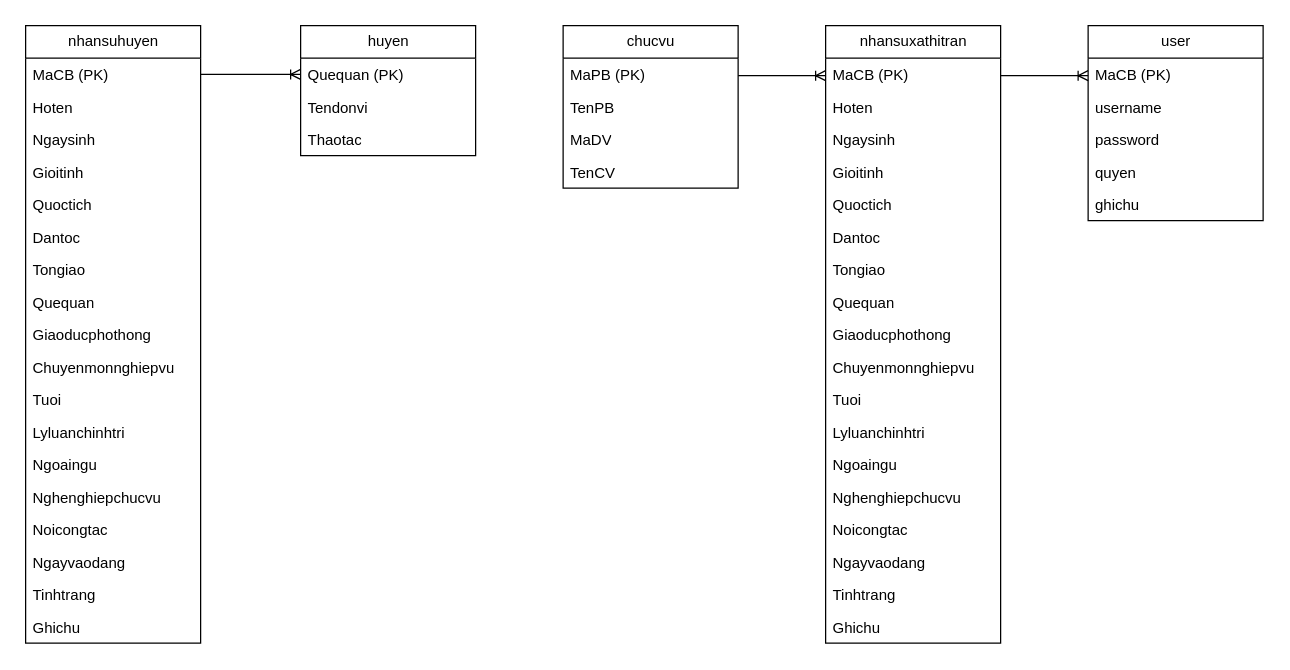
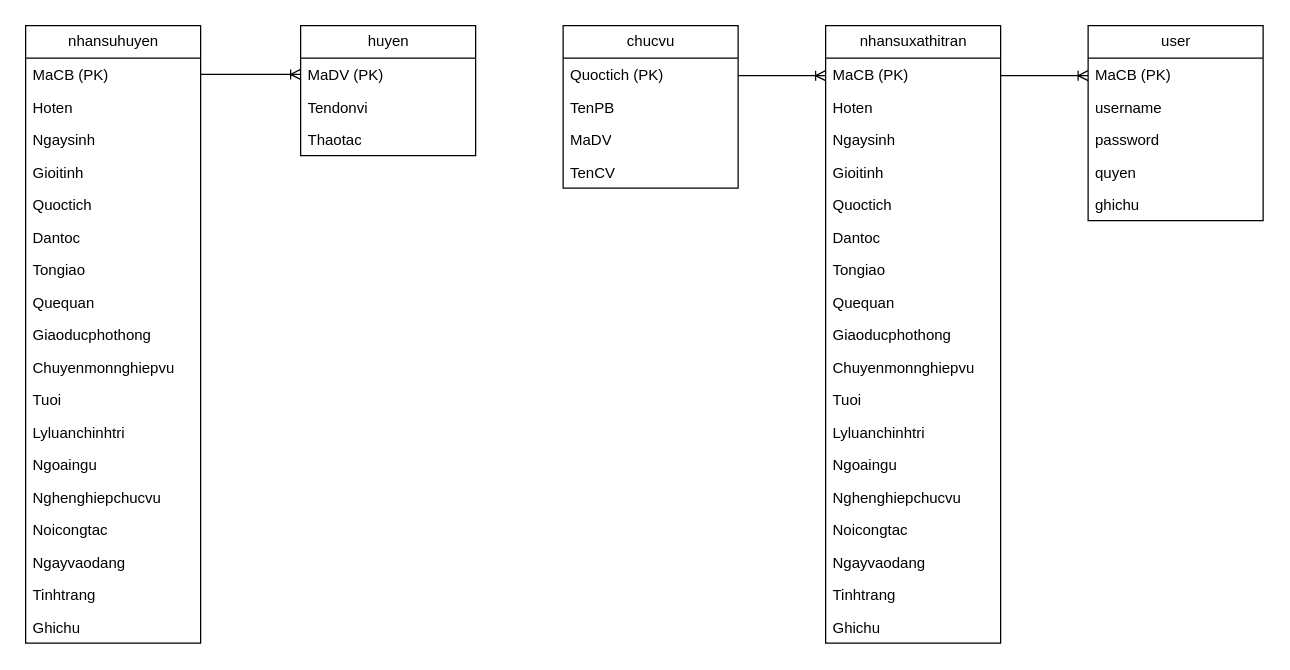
(357, 76) -> (344, 76)
(606, 76) -> (621, 76)
